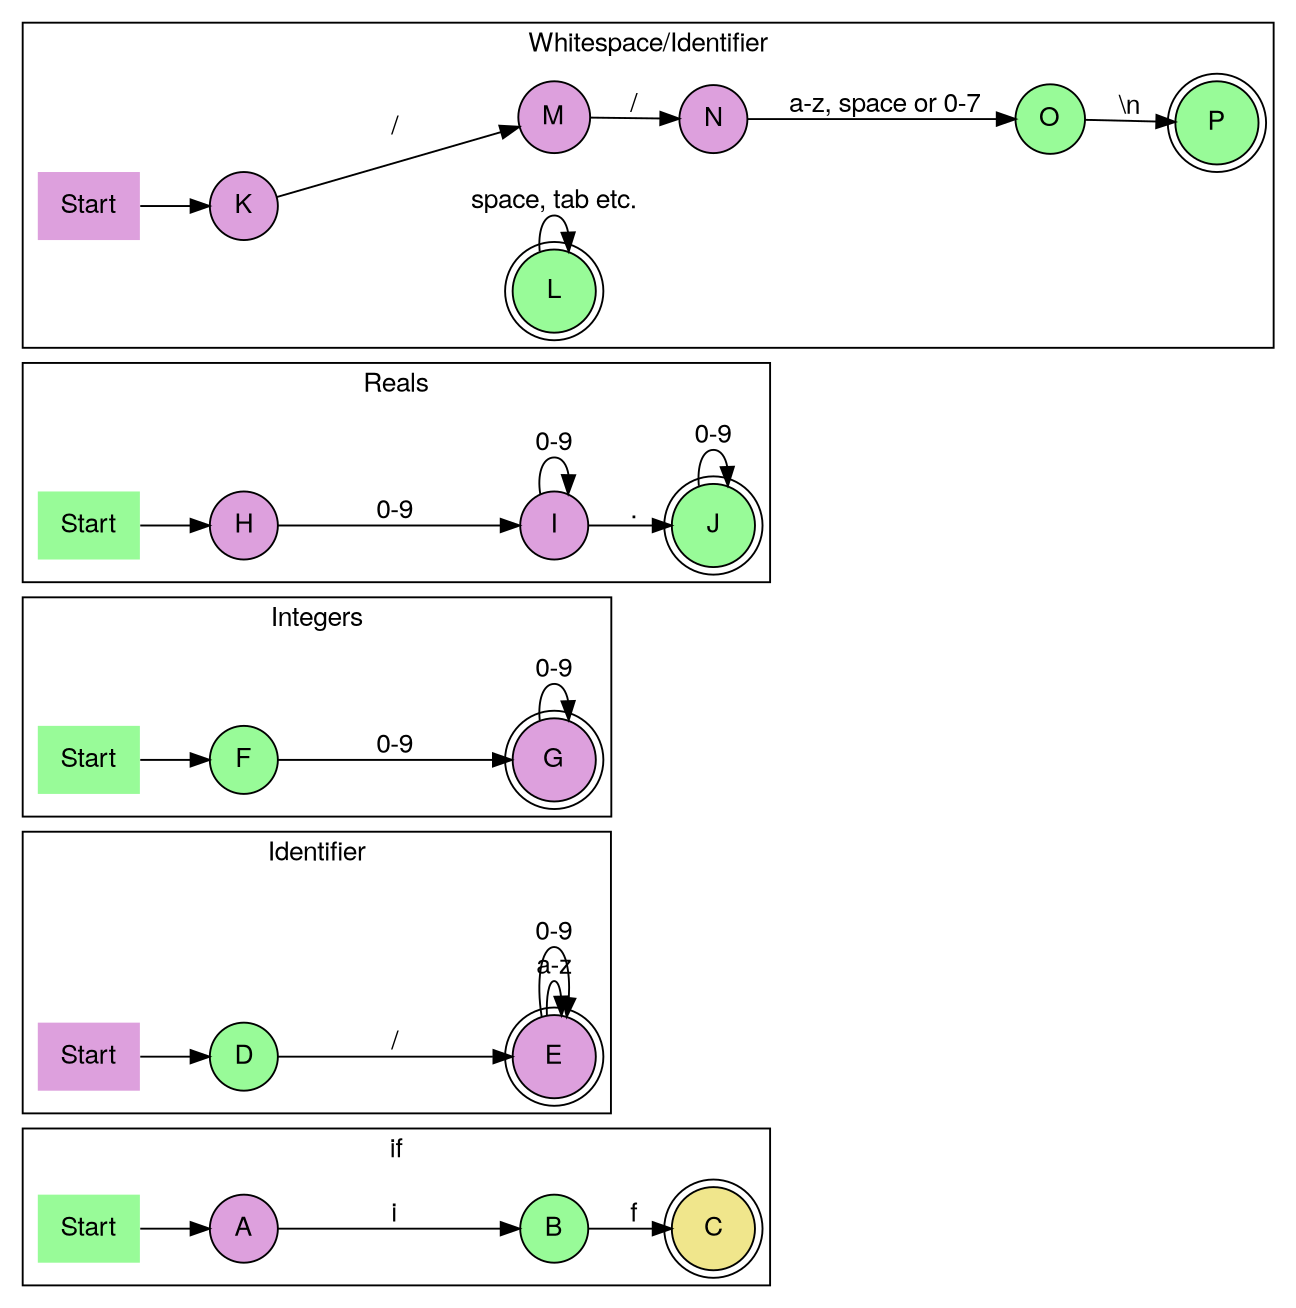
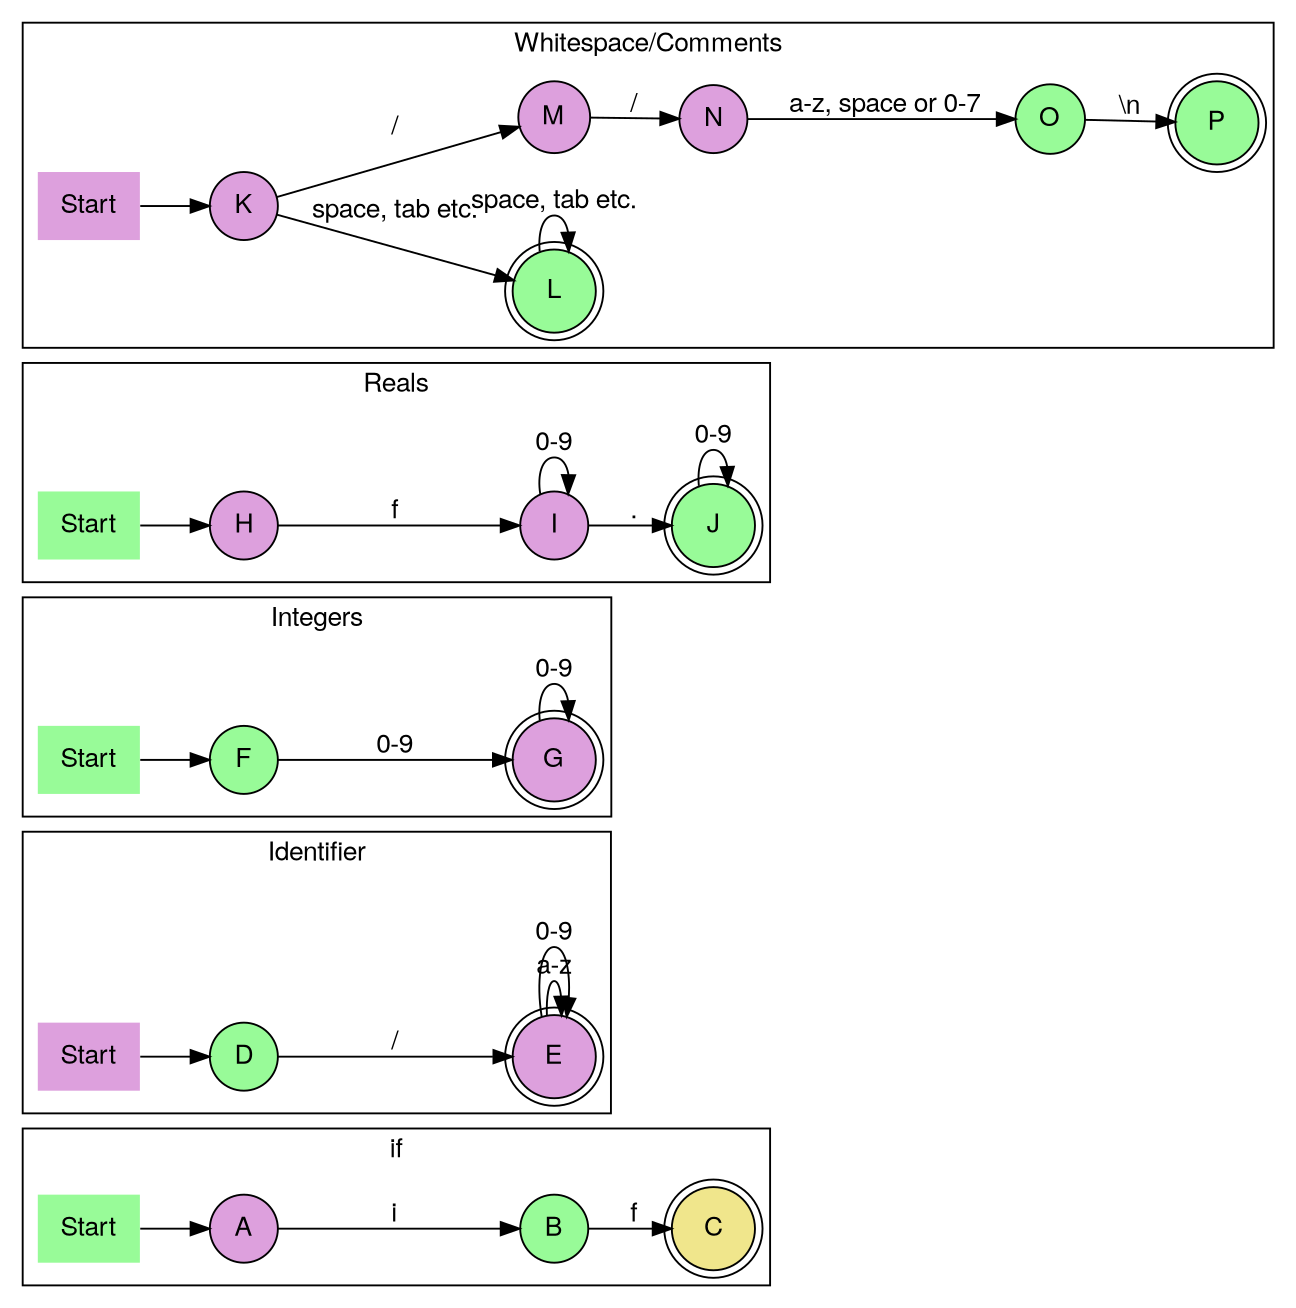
(648, 44) -> (648, 44)
none -> (386, 245)
(395, 511) -> (395, 511)
